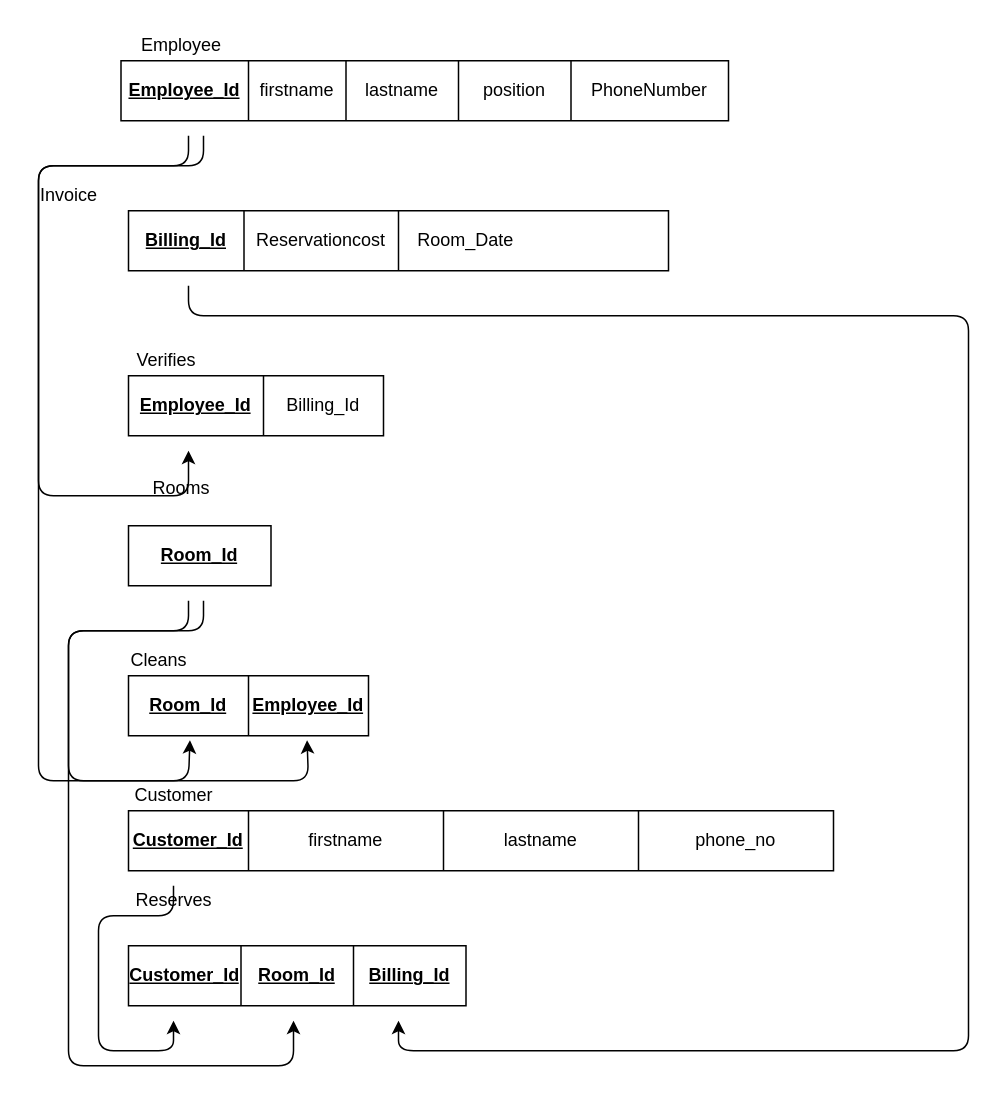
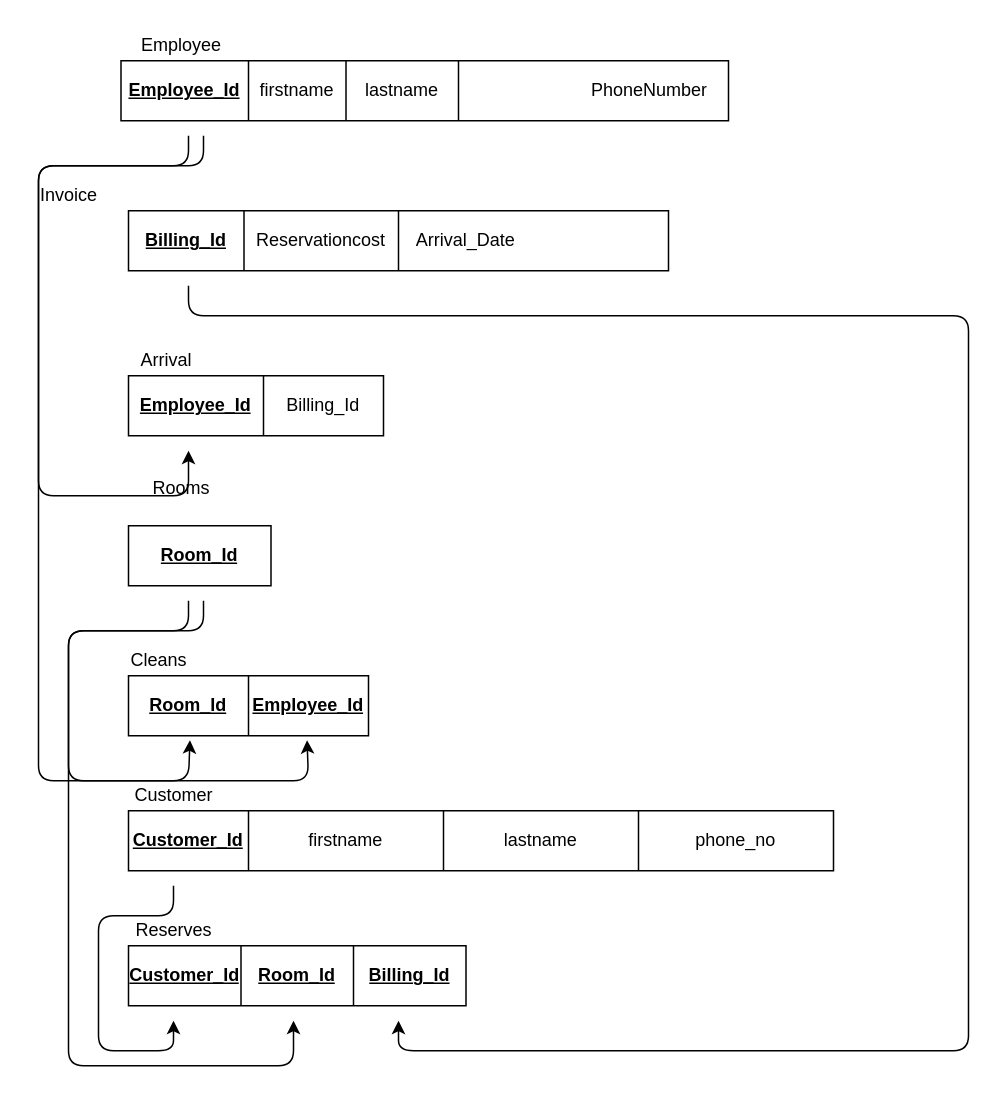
(515, 91) -> none
(466, 241) -> (466, 241)
(167, 361) -> (167, 361)
(173, 901) -> (173, 931)
